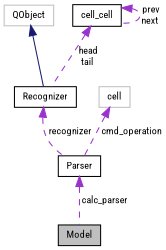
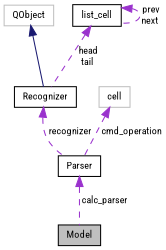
(97, 15) -> (97, 15)
